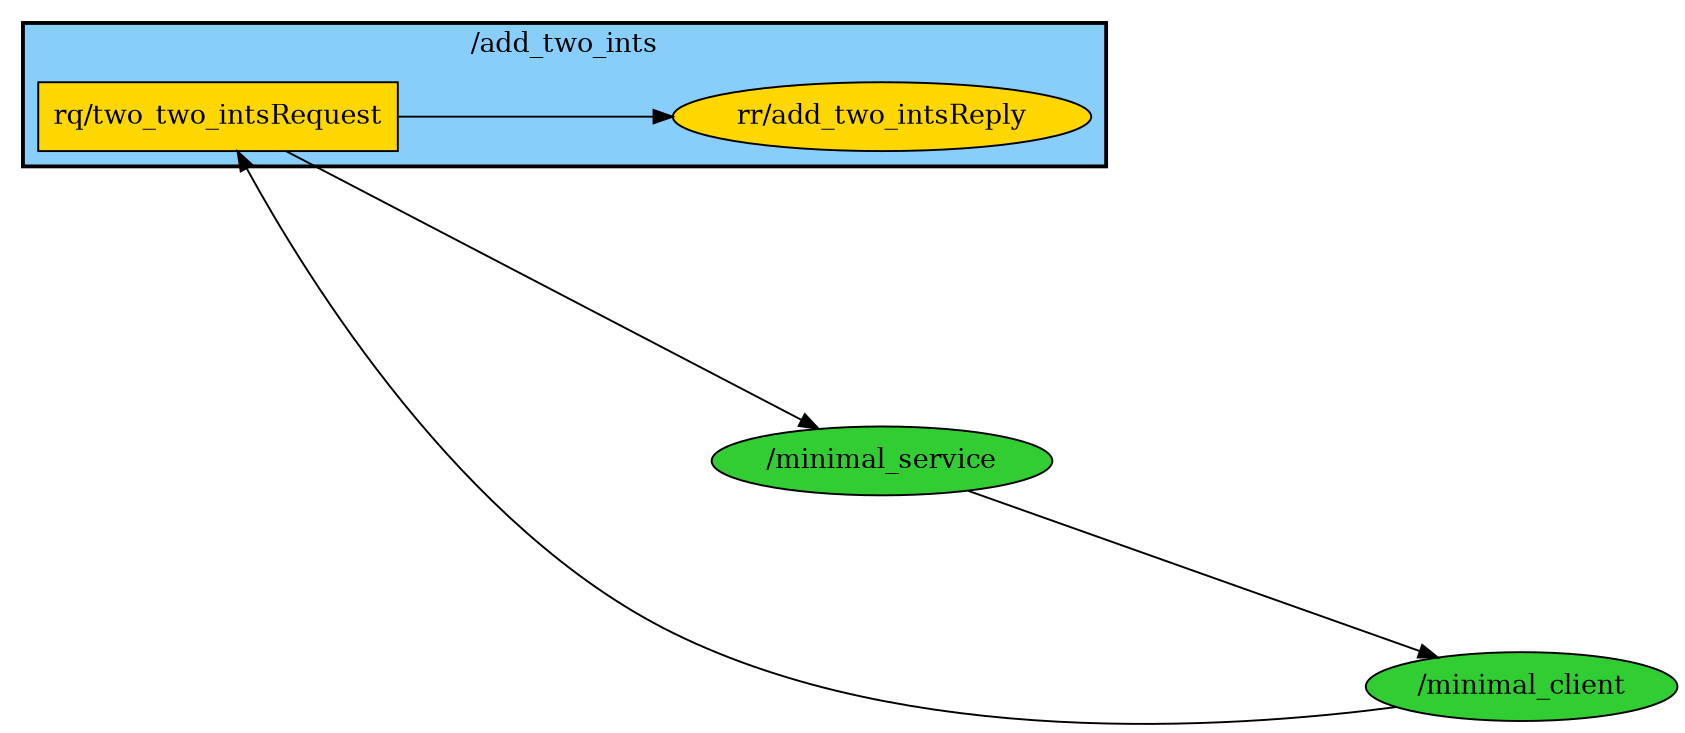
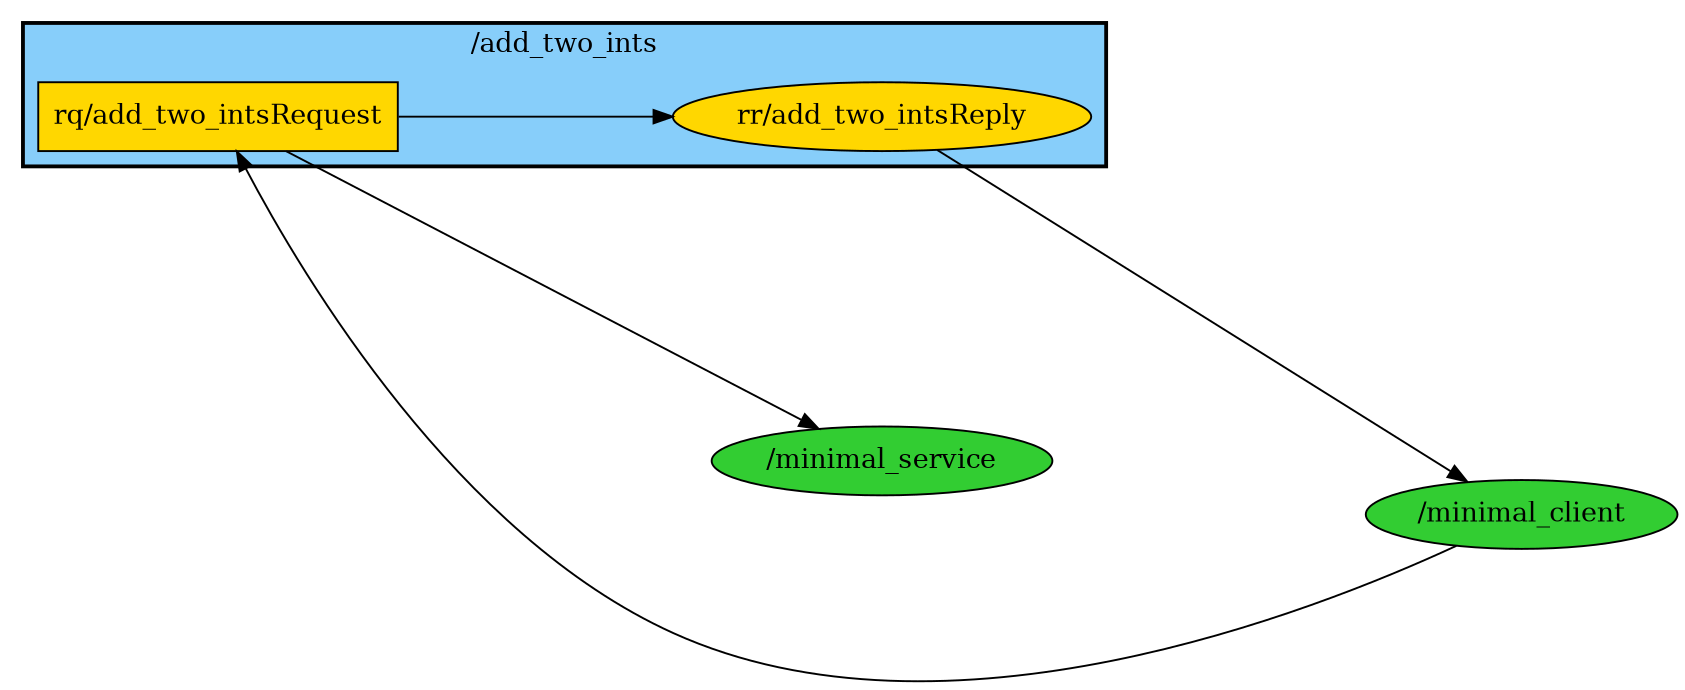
(218, 117) -> (218, 117)
(1194, 571) -> (1194, 311)
